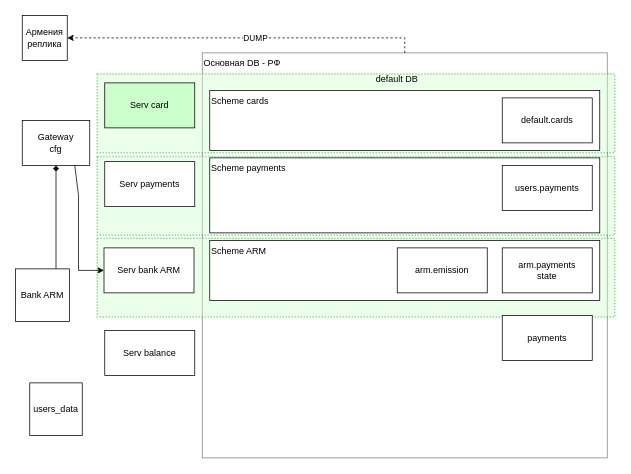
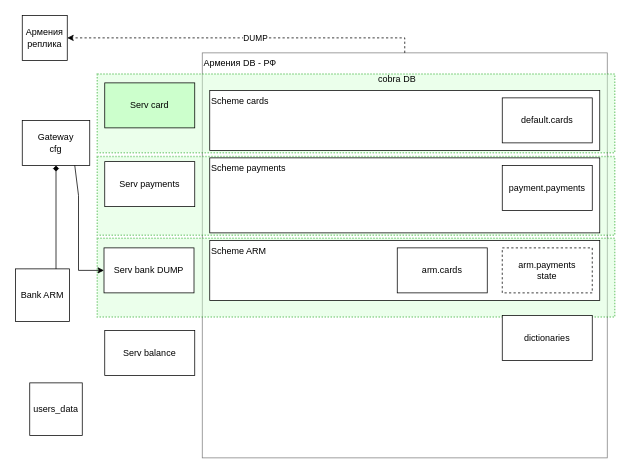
(240, 64) -> (238, 64)
(397, 79) -> (397, 79)
(547, 188) -> (547, 188)
(149, 270) -> (149, 270)
(442, 270) -> (442, 270)
(547, 270) -> (547, 270)
(547, 338) -> (547, 338)
